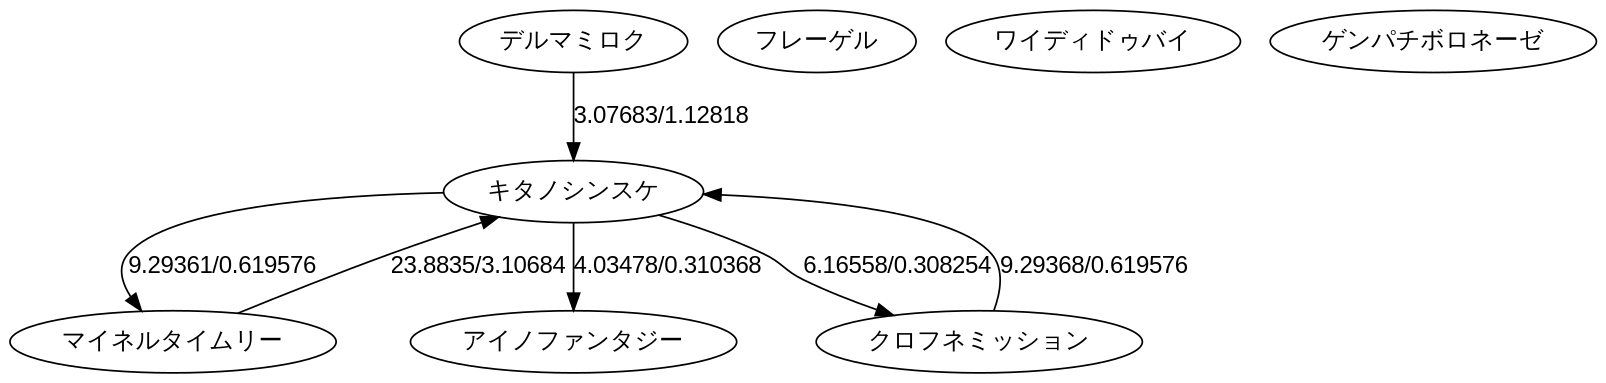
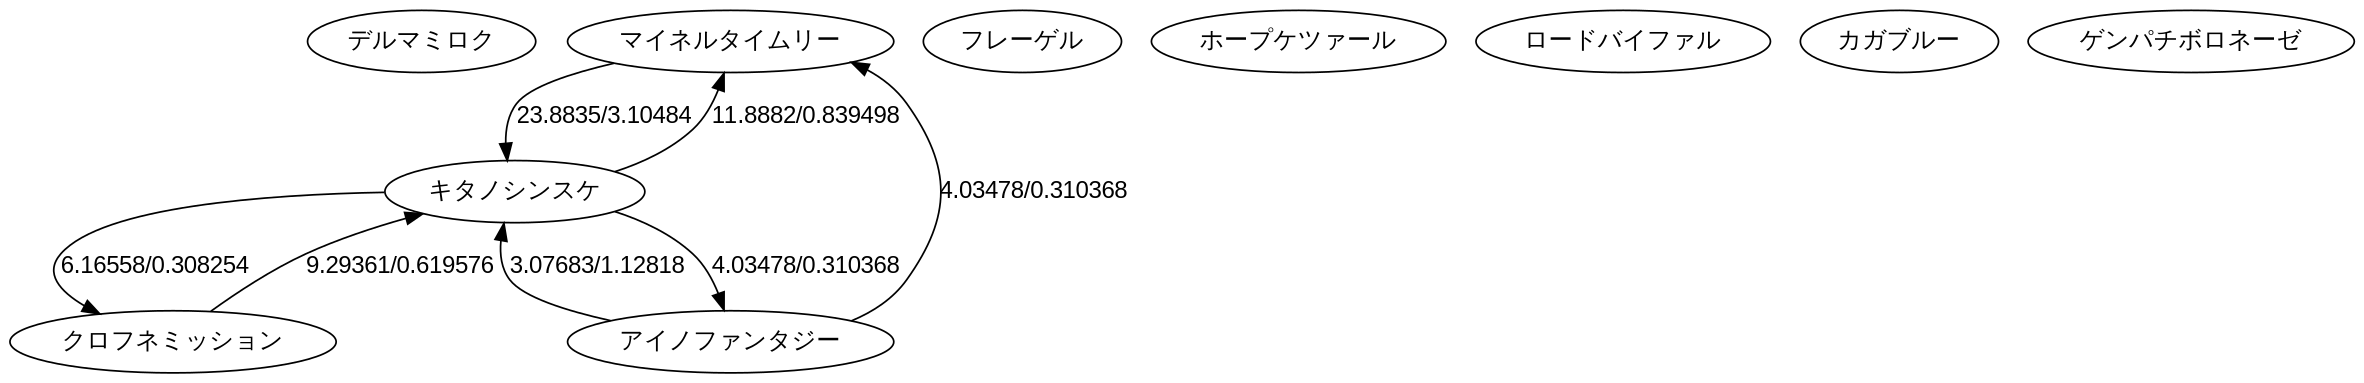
(1093, 41) -> none
none -> (1299, 41)
none -> (1623, 41)
none -> (1899, 41)
(574, 108) -> (538, 299)
none -> (940, 200)
(222, 267) -> (806, 117)
(479, 267) -> (605, 117)
(1094, 267) -> (400, 267)
